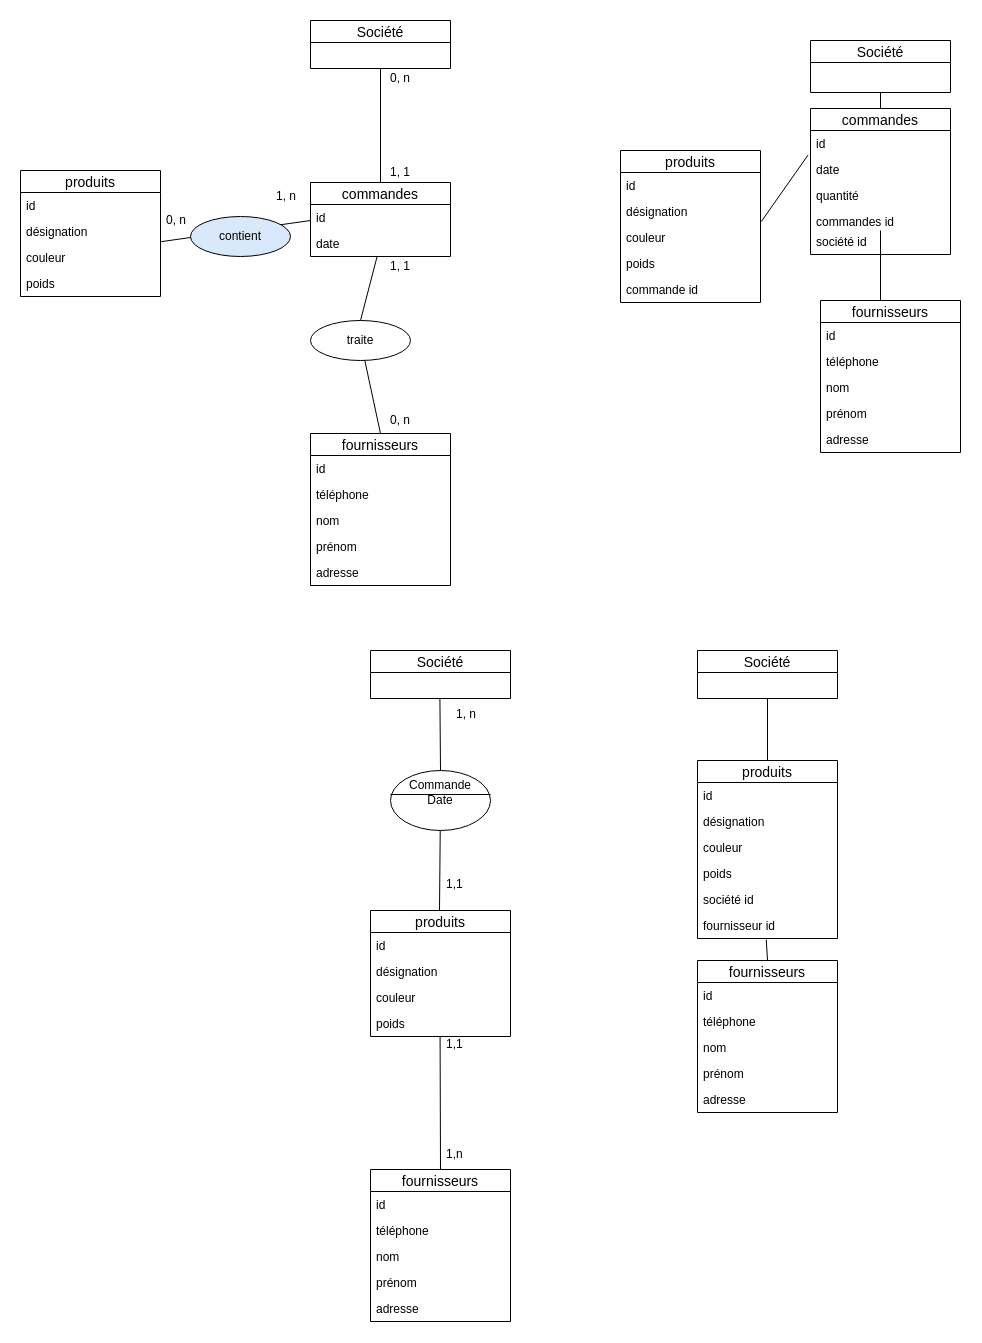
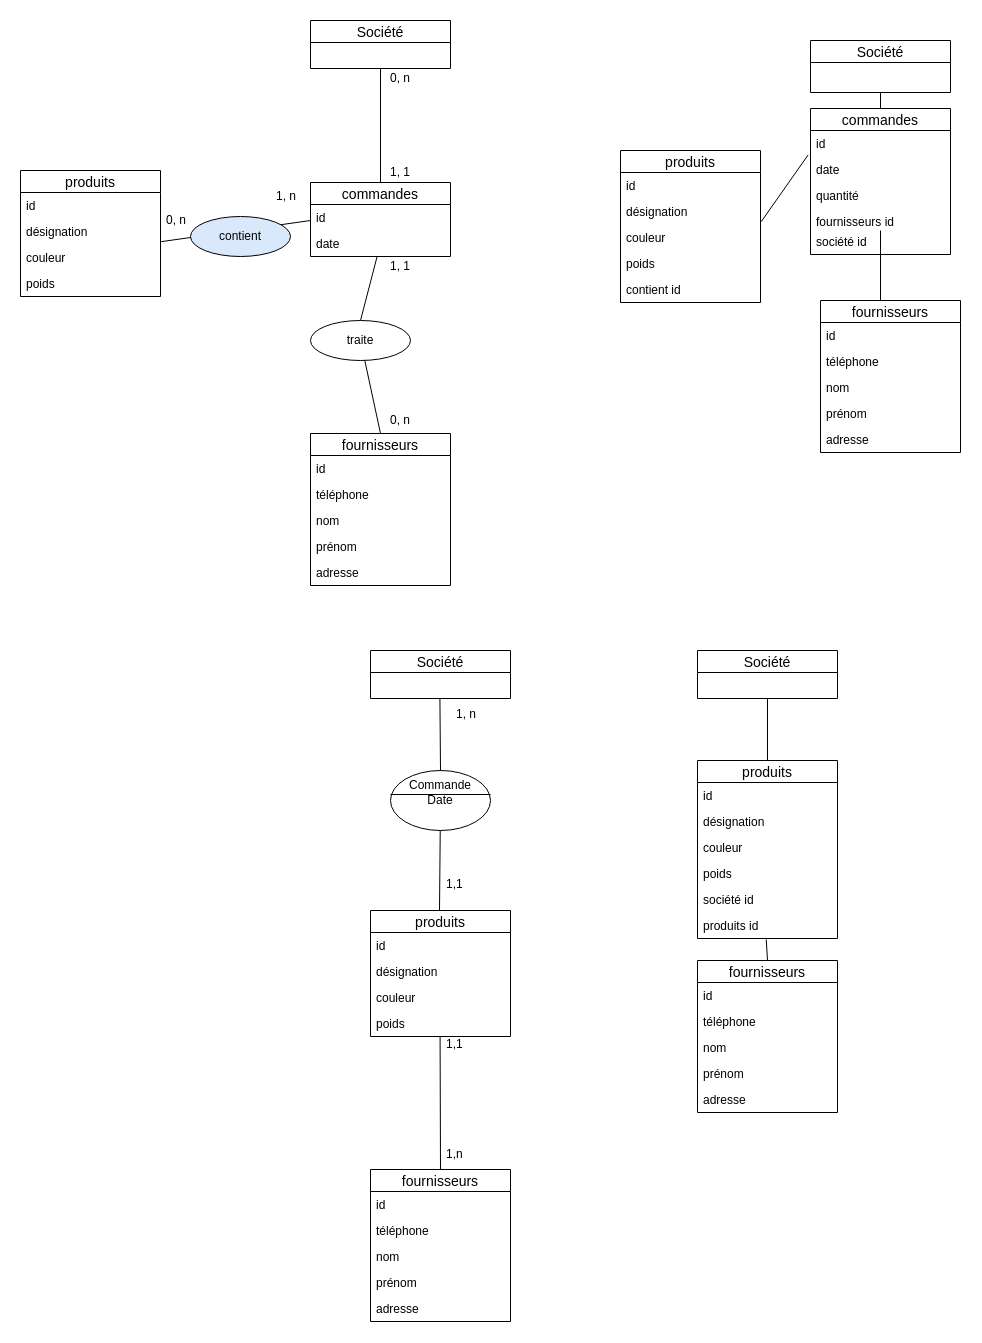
(853, 222) -> (862, 222)
(660, 290) -> (658, 290)
(745, 926) -> (735, 926)
